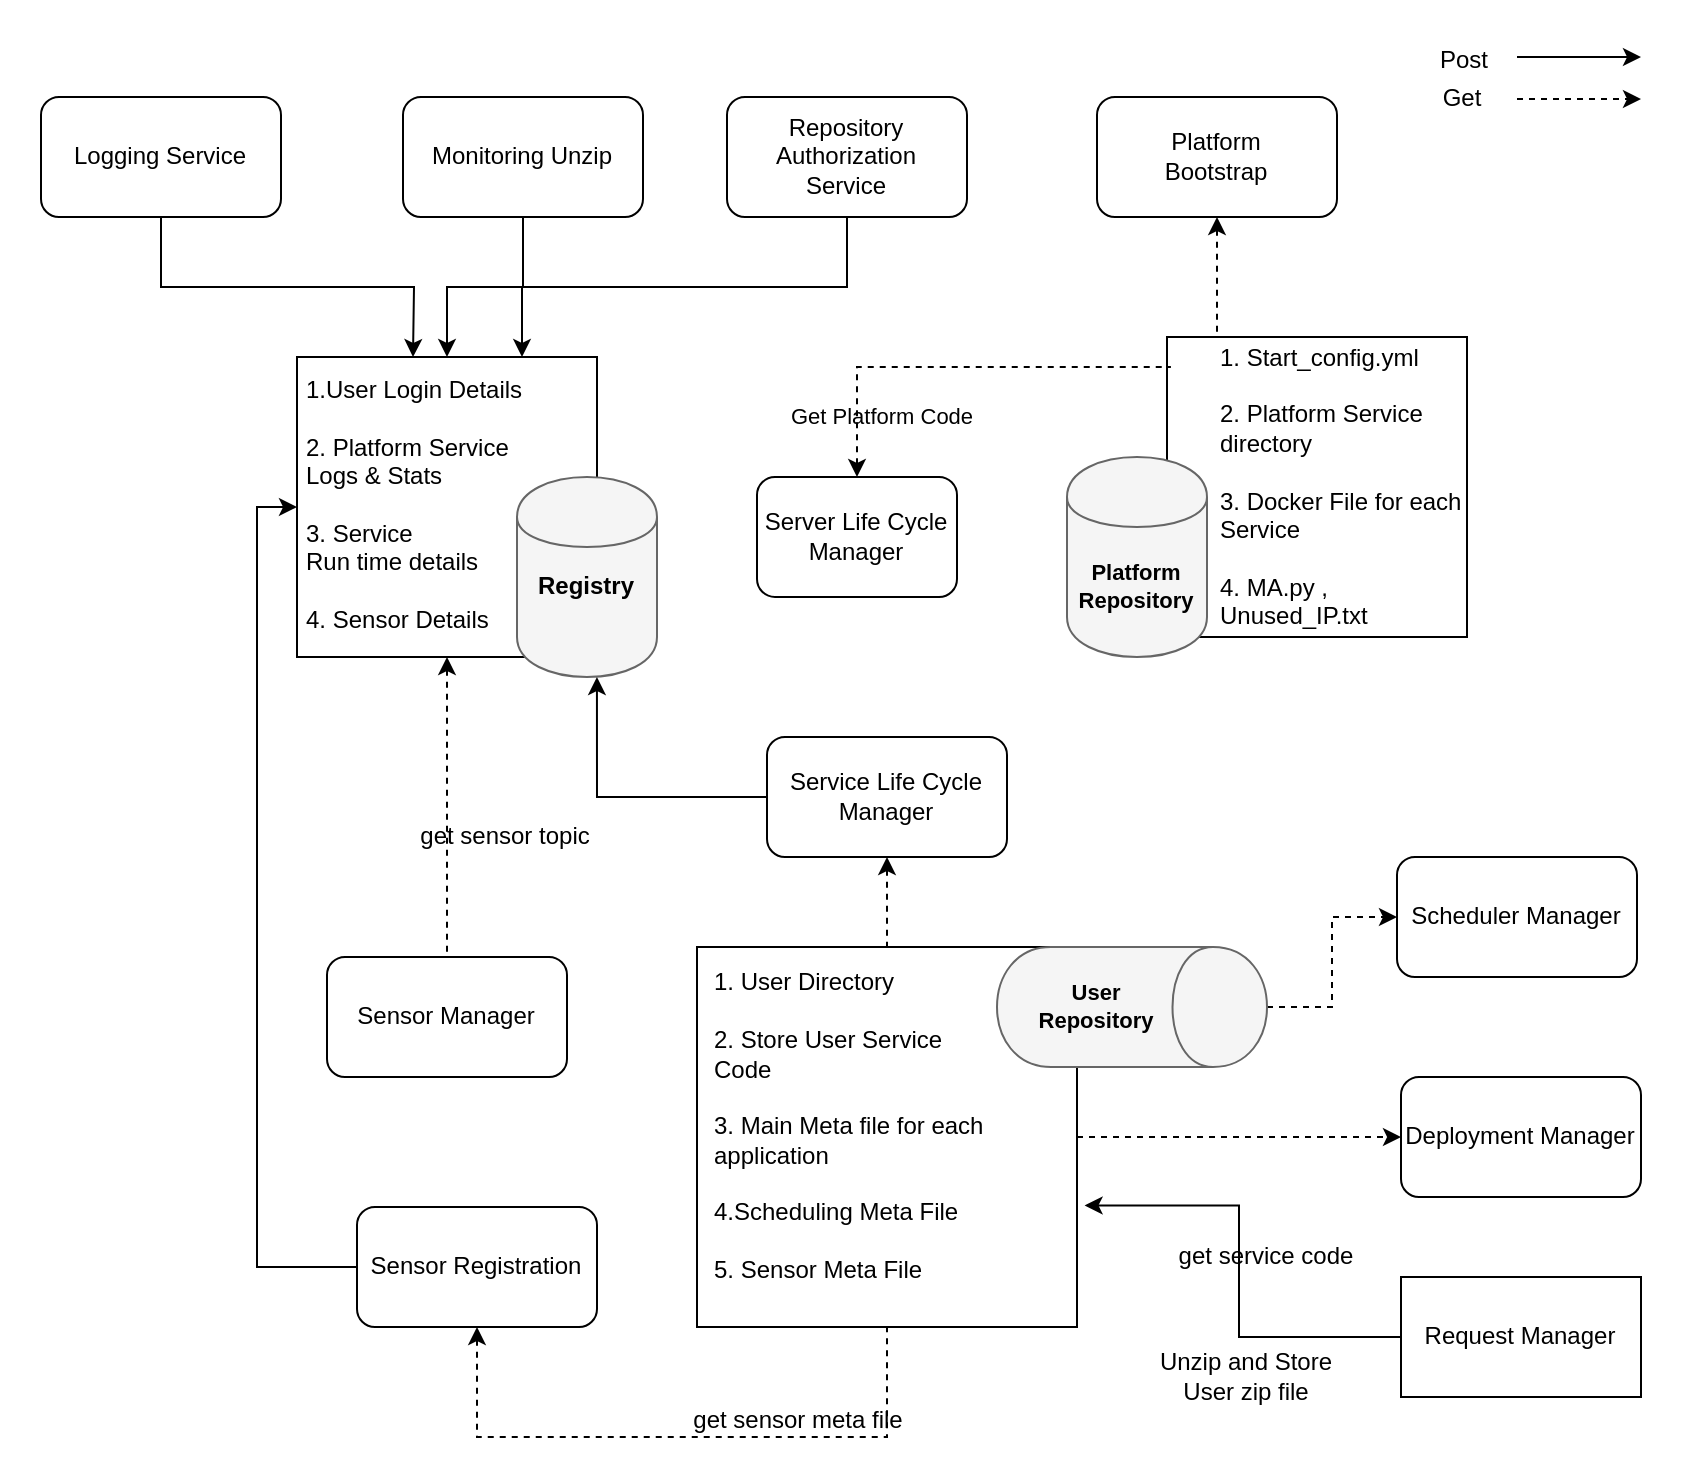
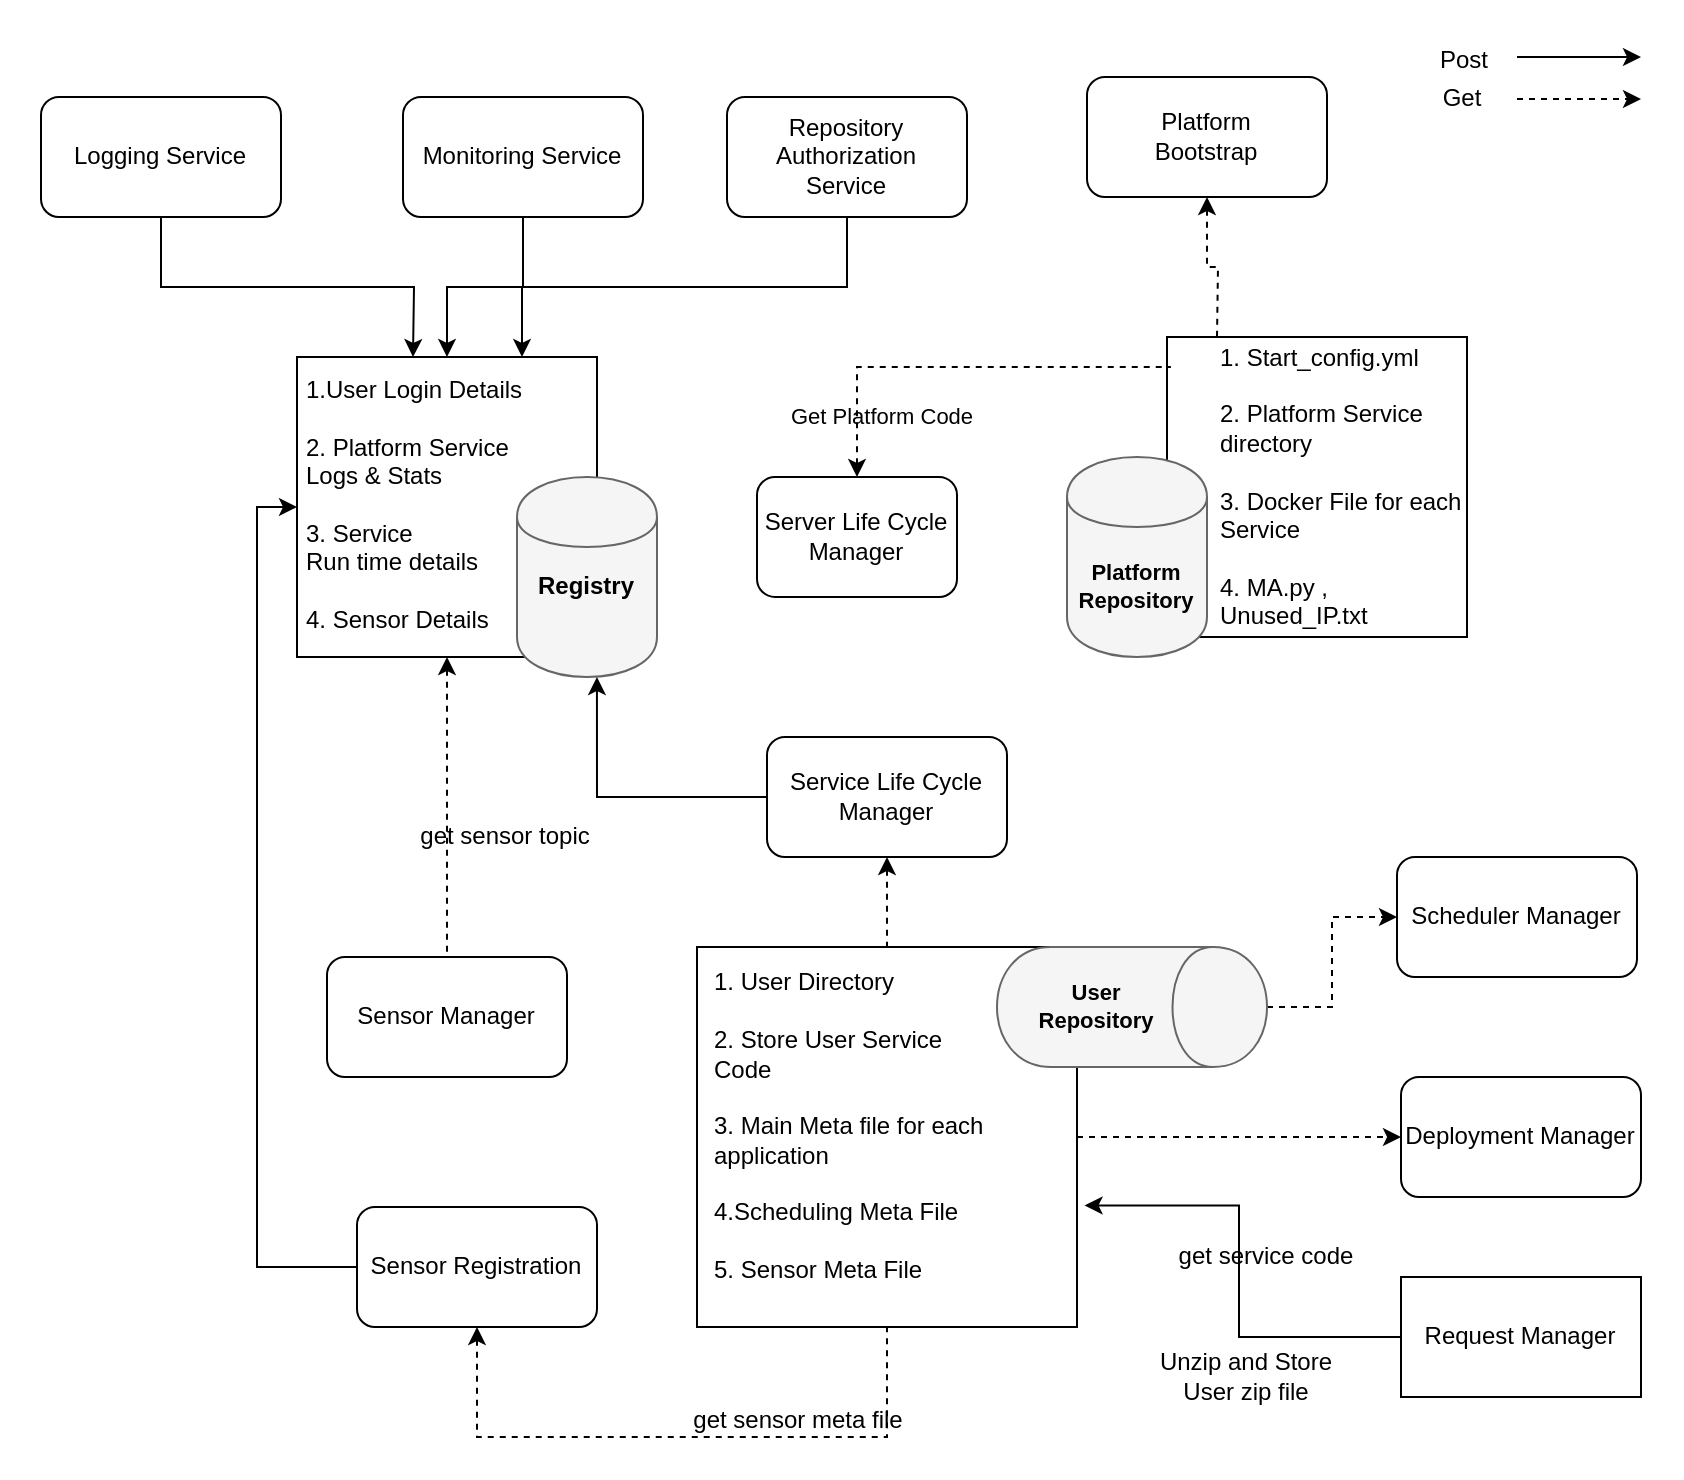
(523, 157) -> (523, 157)
(1217, 157) -> (1207, 137)
